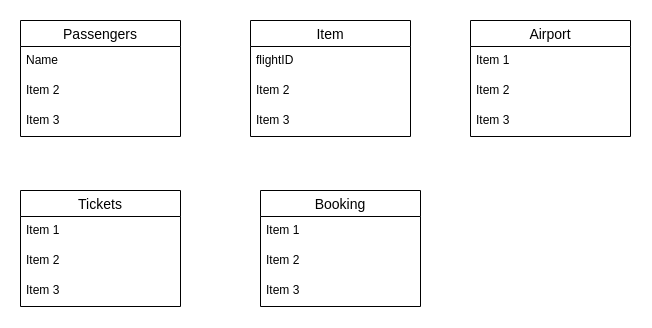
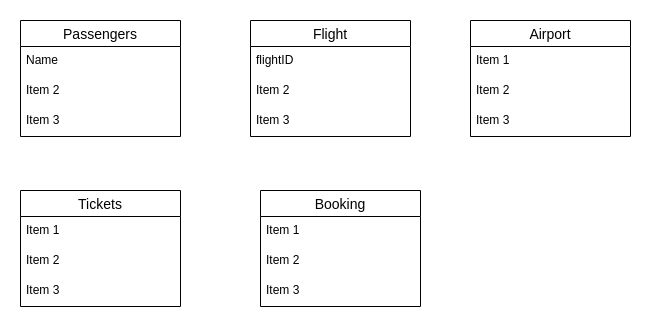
(330, 34) -> (330, 34)
